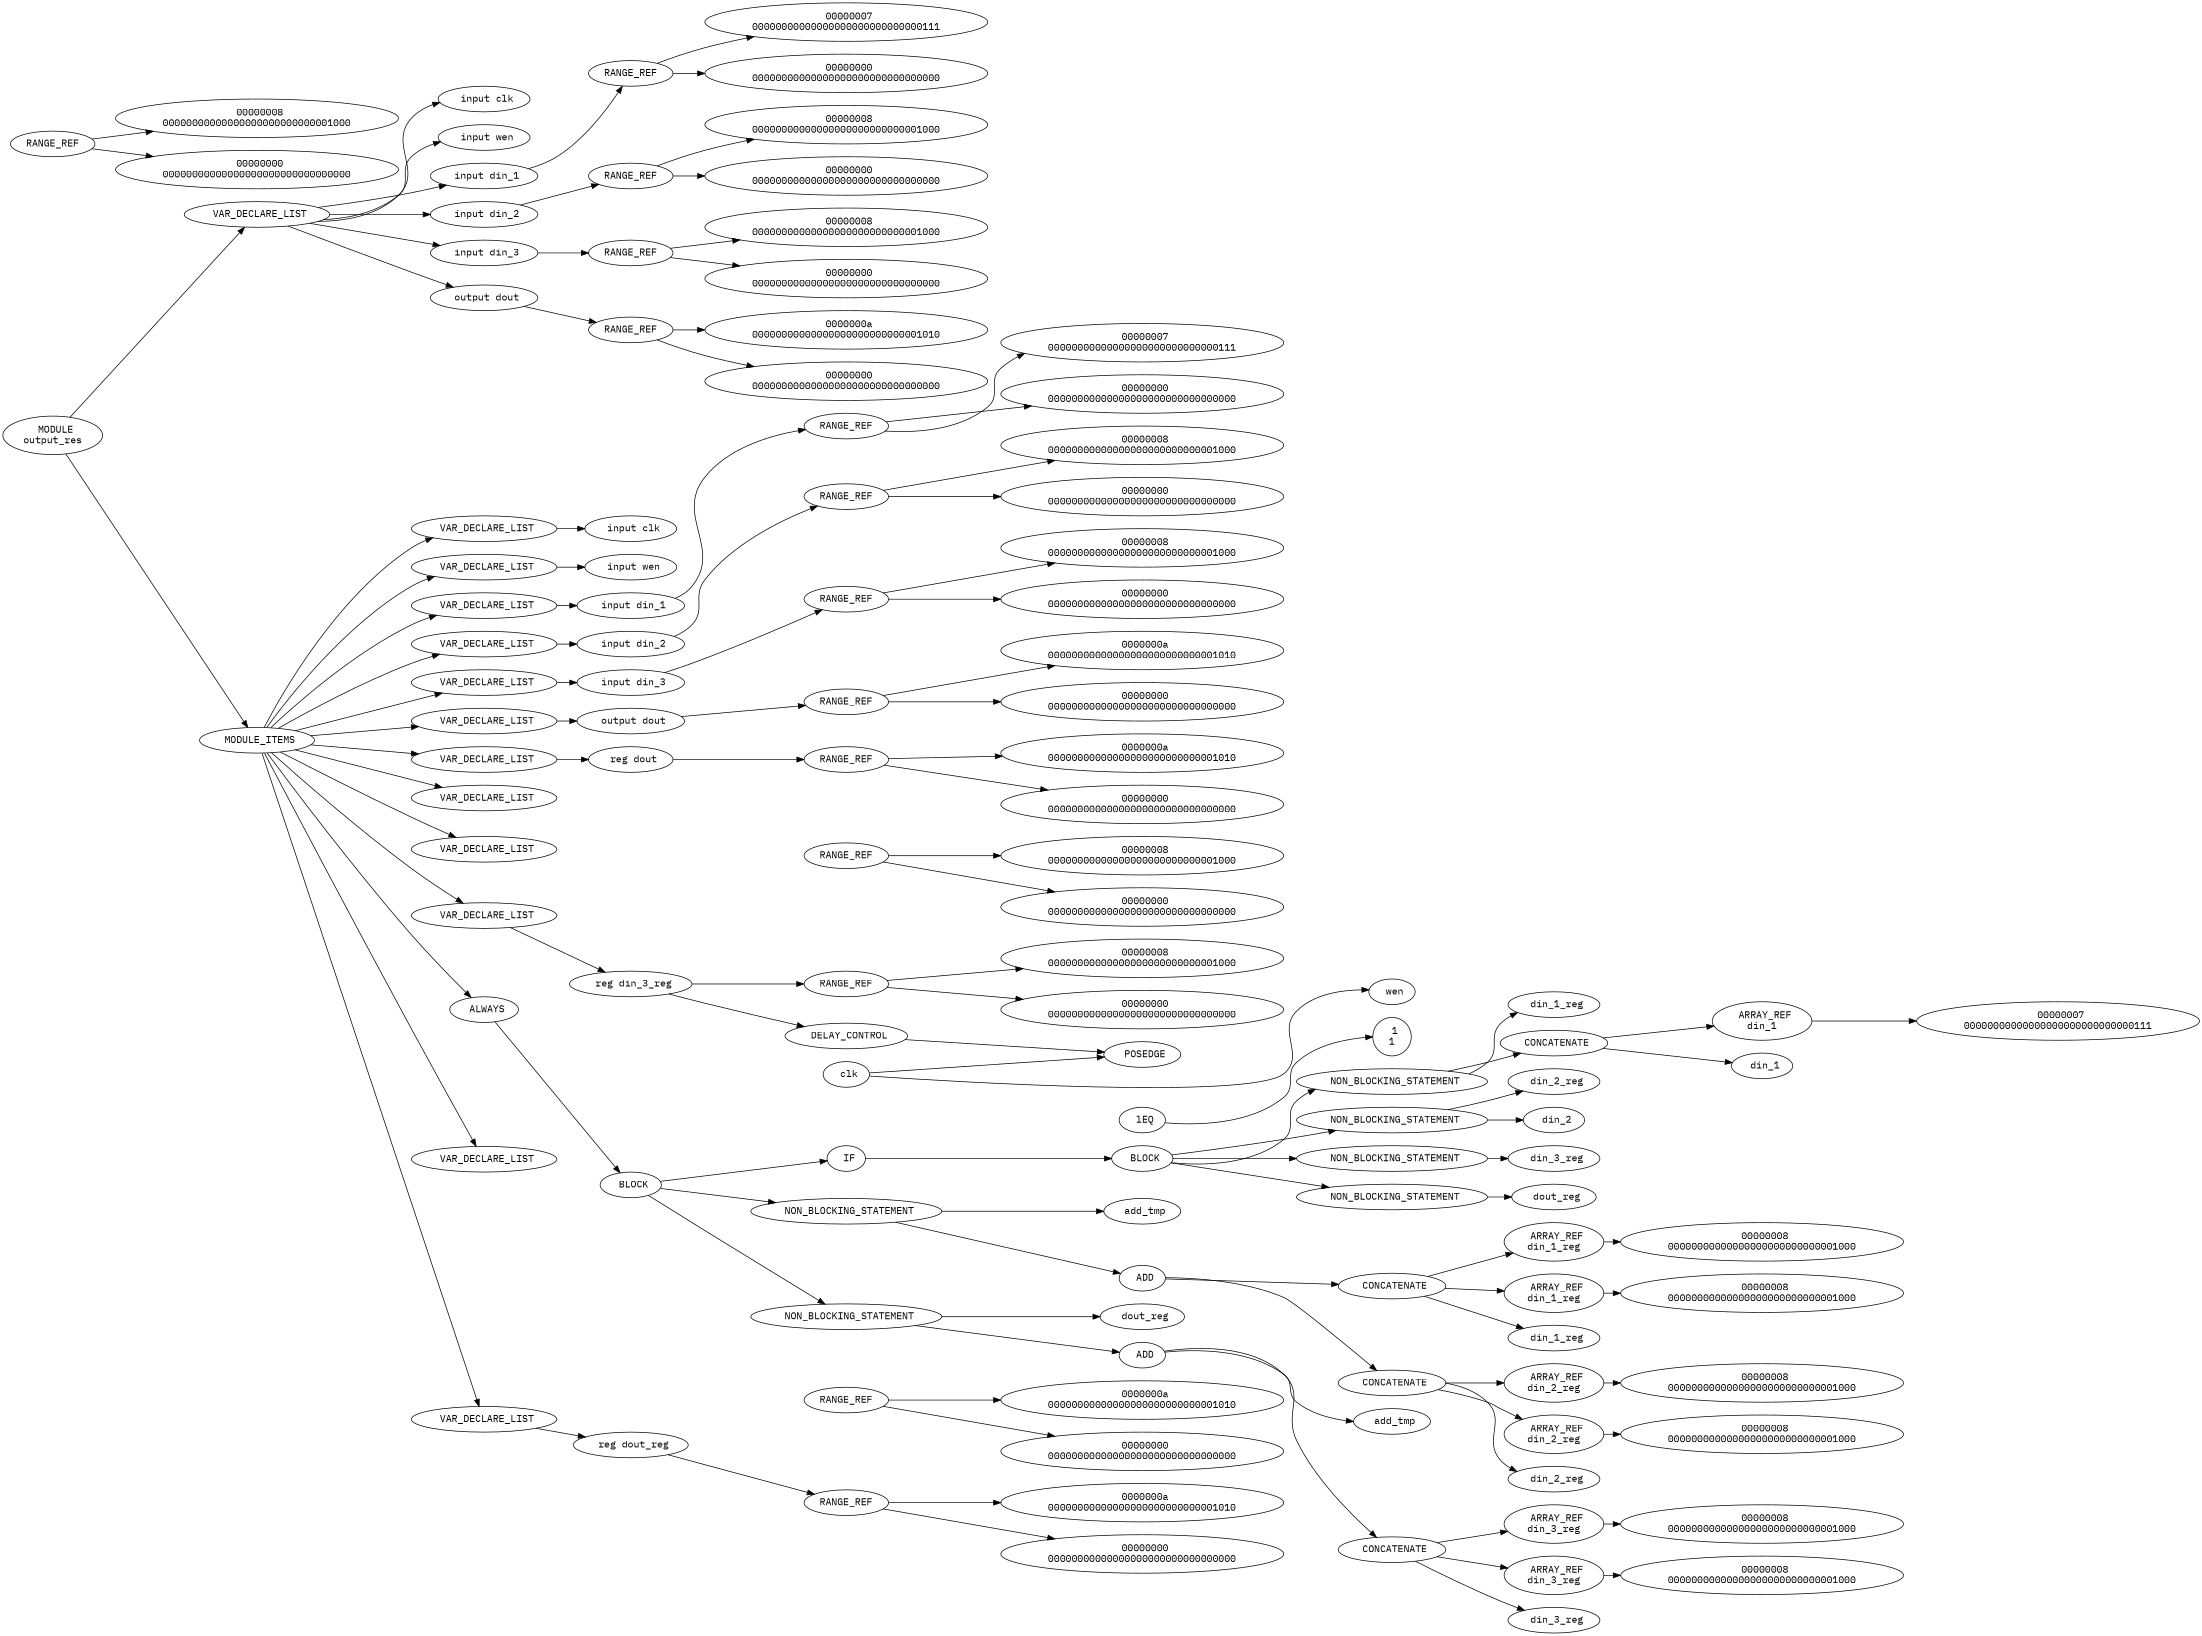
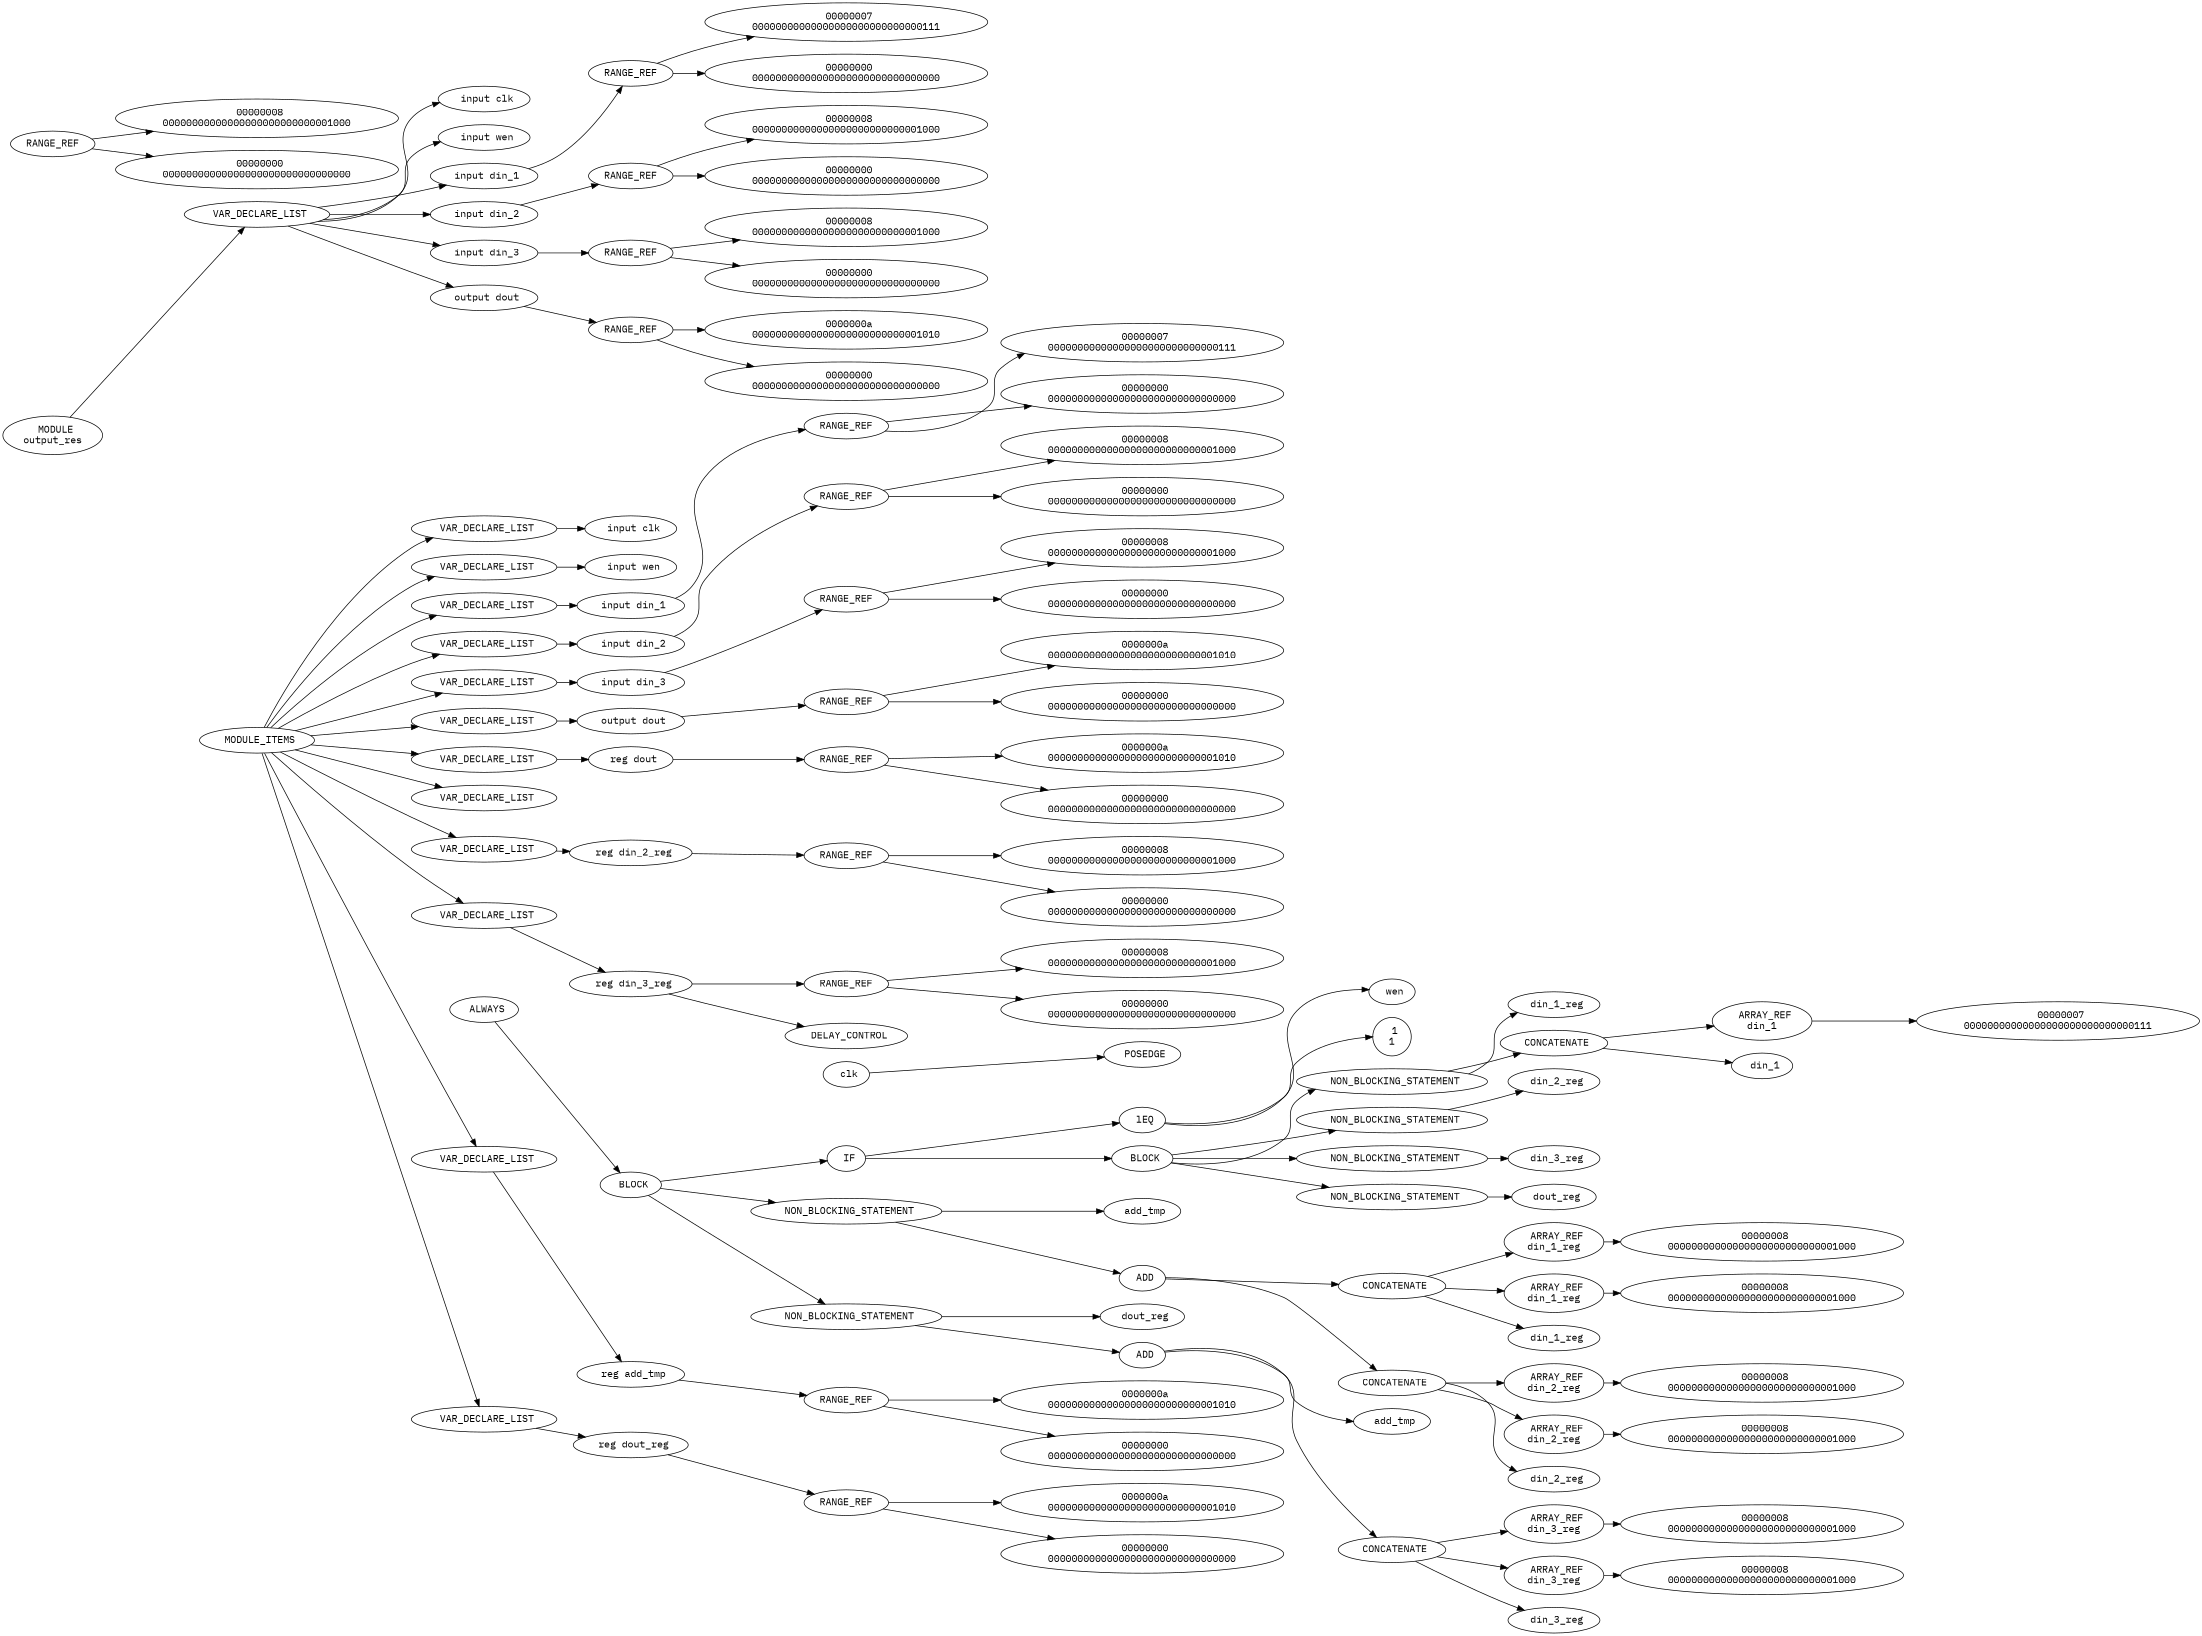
(155, 588) -> none
none -> (631, 853)
(362, 876) -> none
(1001, 1046) -> none
(1146, 1087) -> (1292, 1060)
(1554, 1120) -> none
none -> (989, 1140)
none -> (631, 1374)
